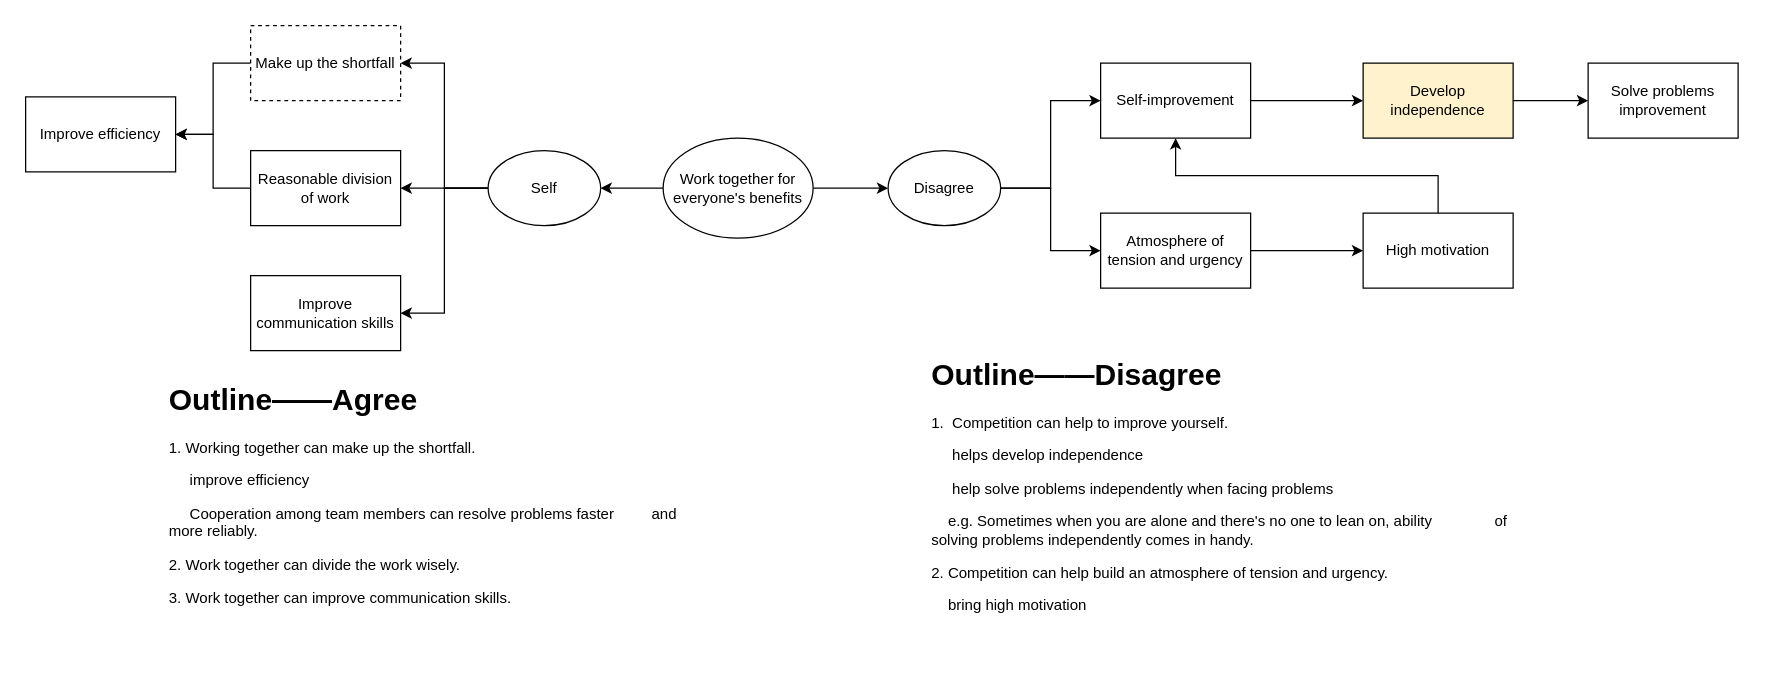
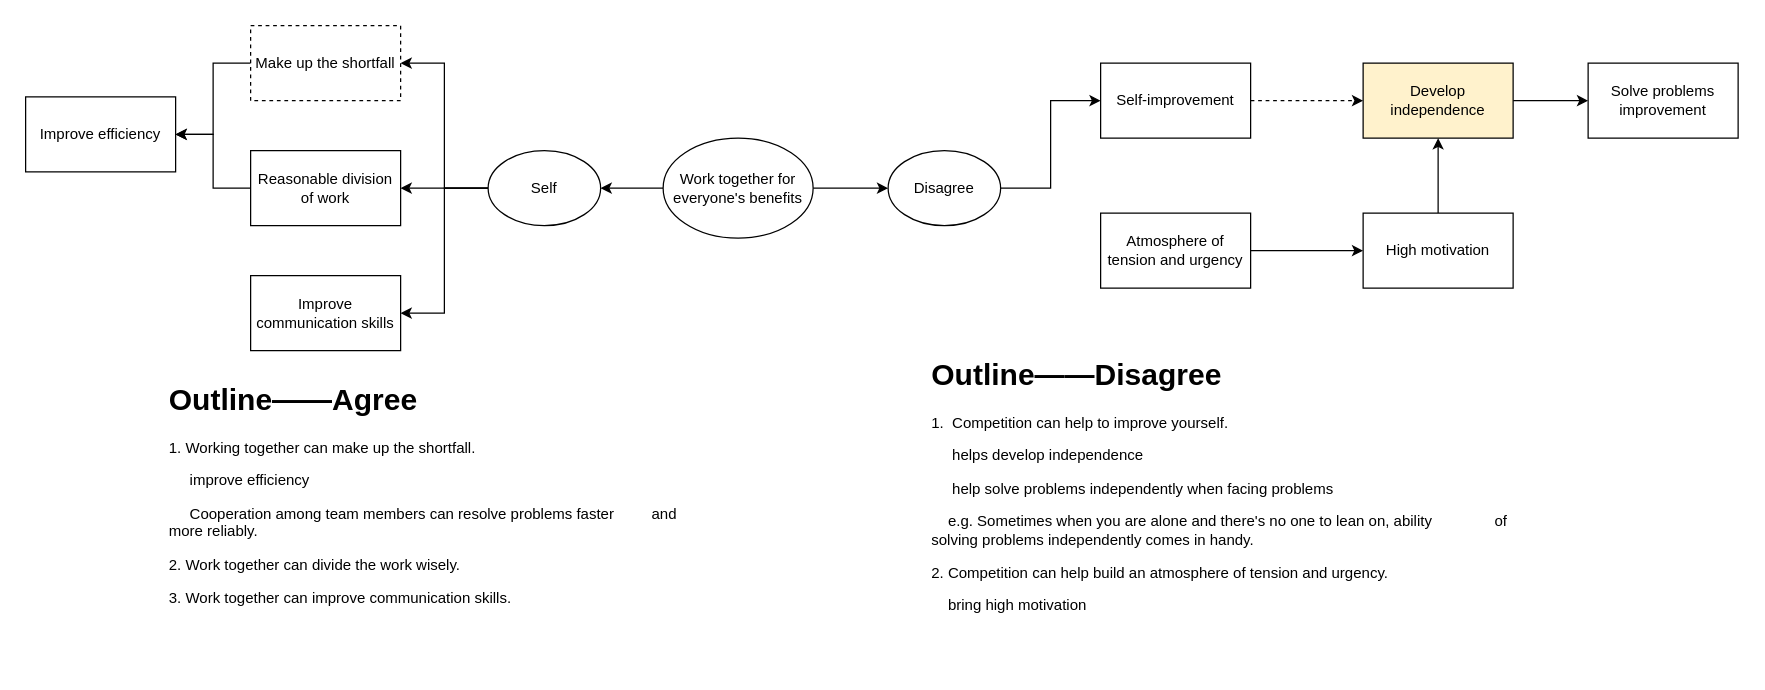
(1303, 101) -> (1303, 101)
(1293, 176) -> (1438, 162)
(1051, 241) -> none
